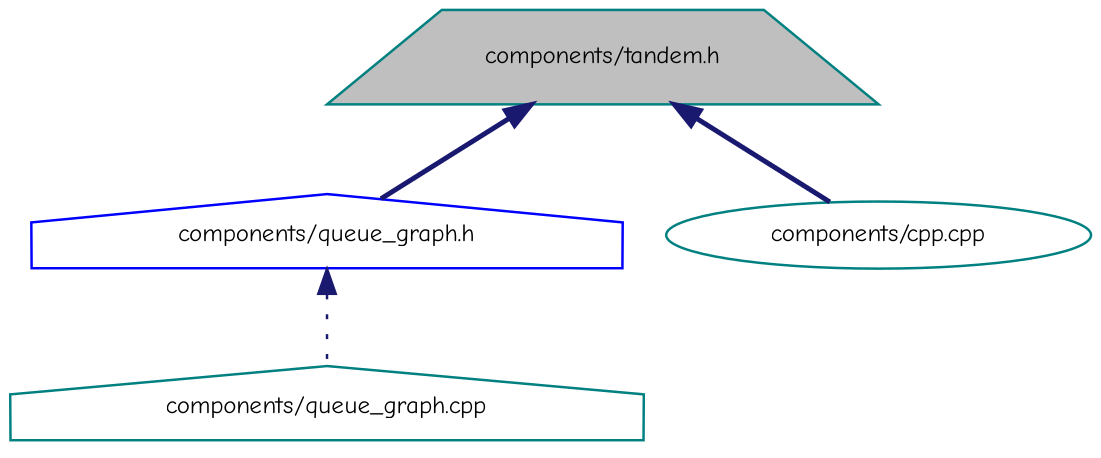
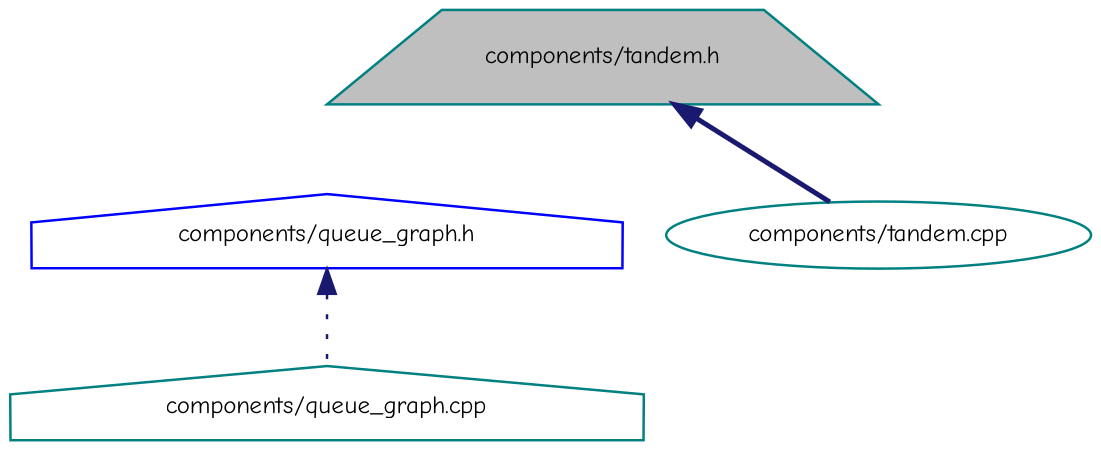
(445, 158) -> none
(879, 235) -> (879, 235)
